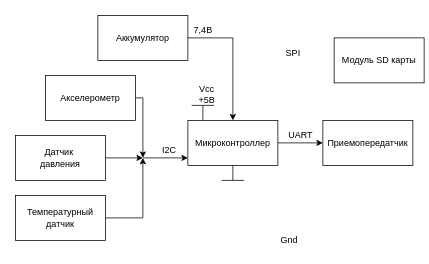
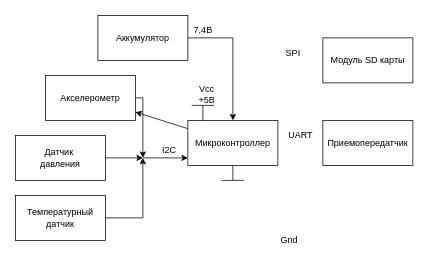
(379, 60) -> (368, 60)
(316, 143) -> (164, 121)
